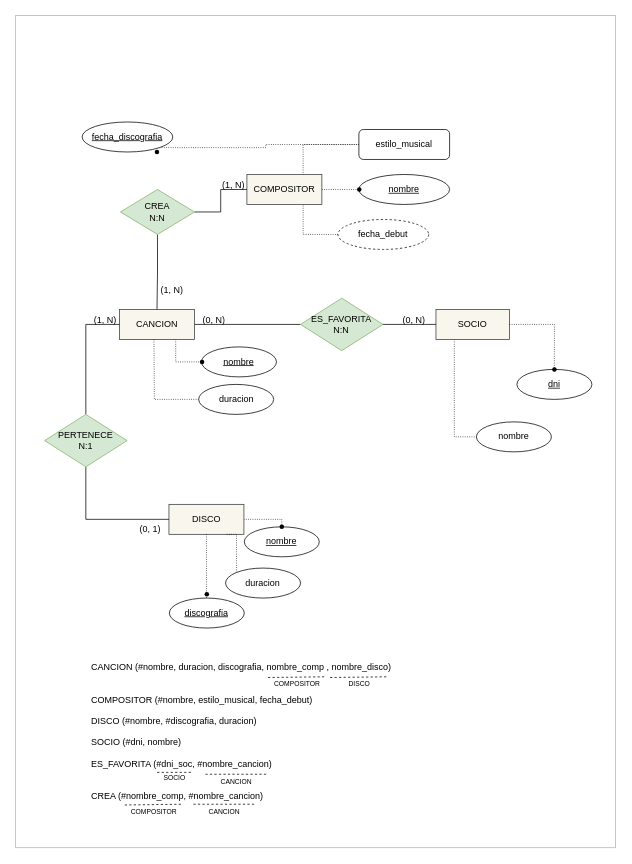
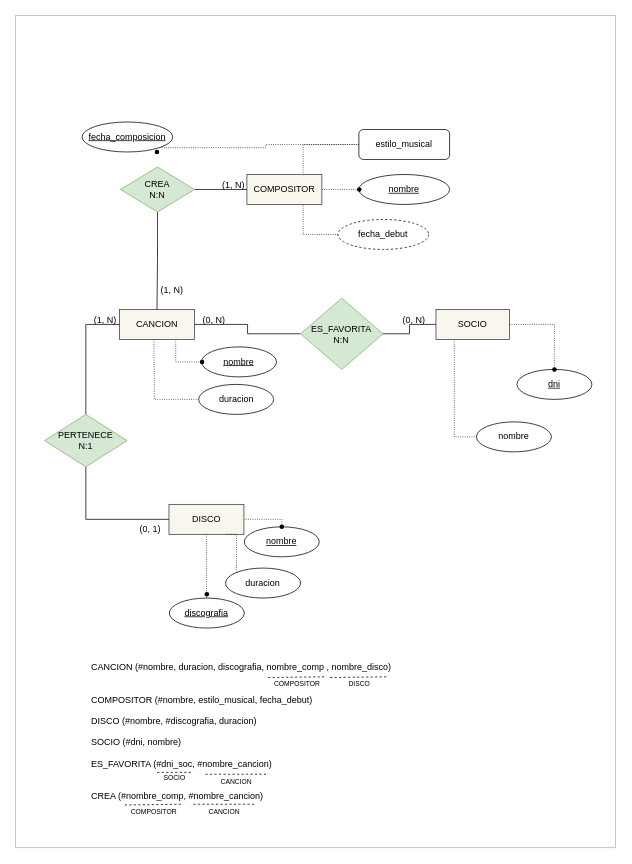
(128, 137) -> (128, 137)
(158, 212) -> (158, 189)
(342, 324) -> (342, 334)
